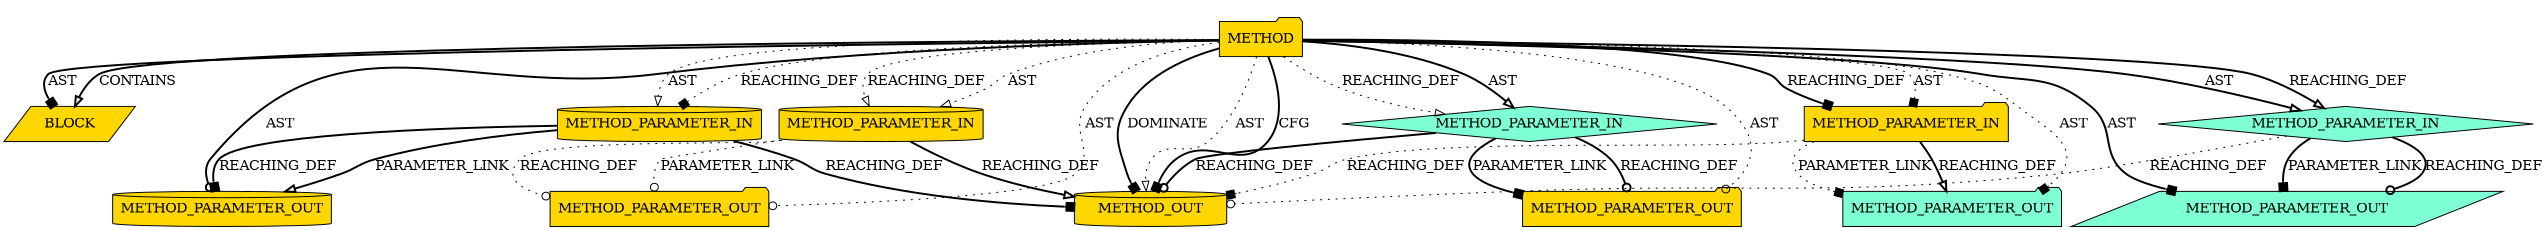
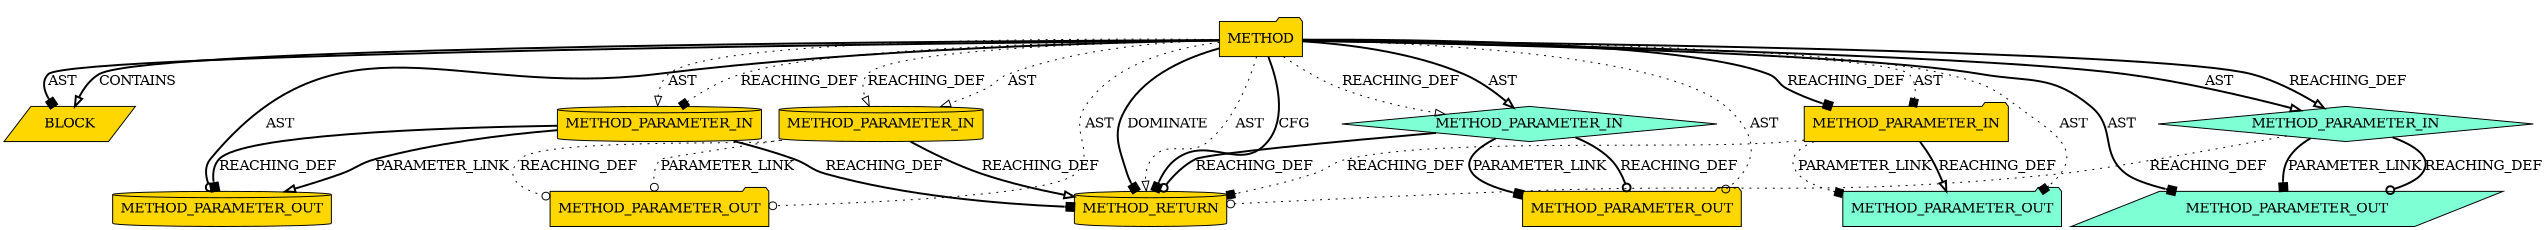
(1151, 209) -> (1151, 209)
